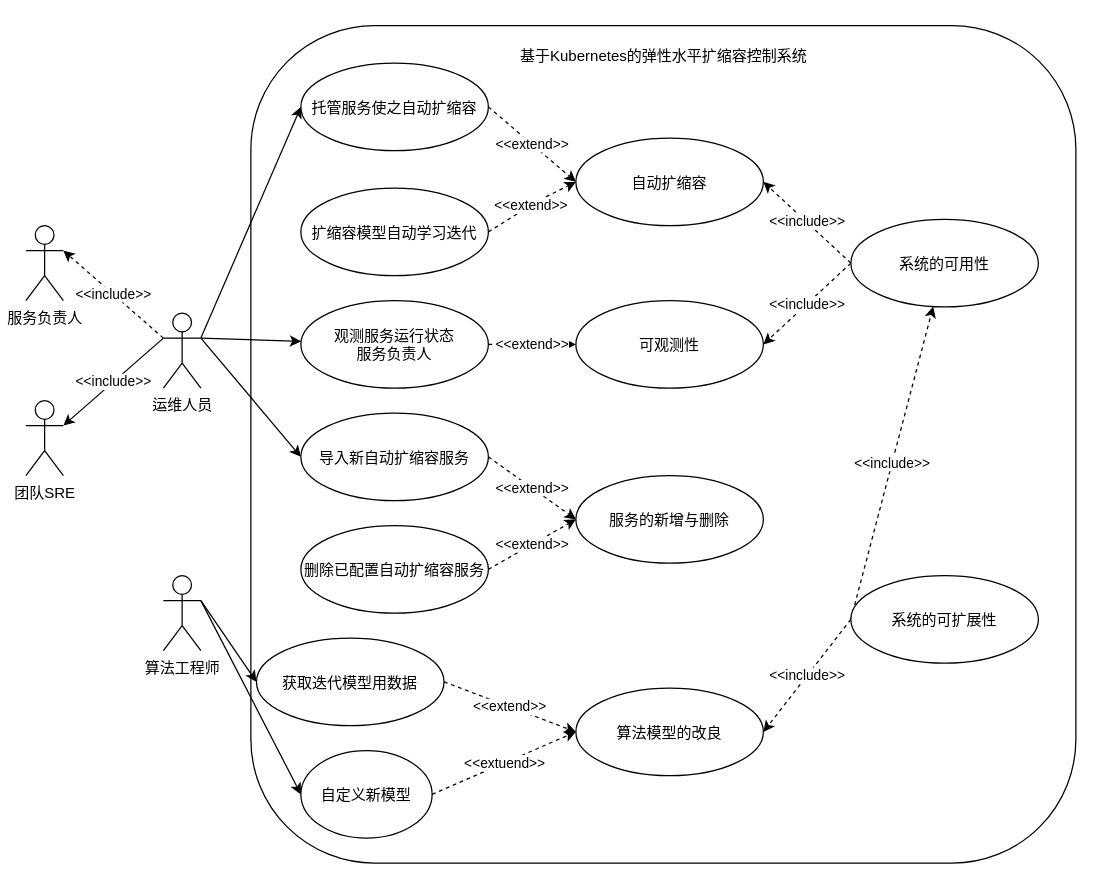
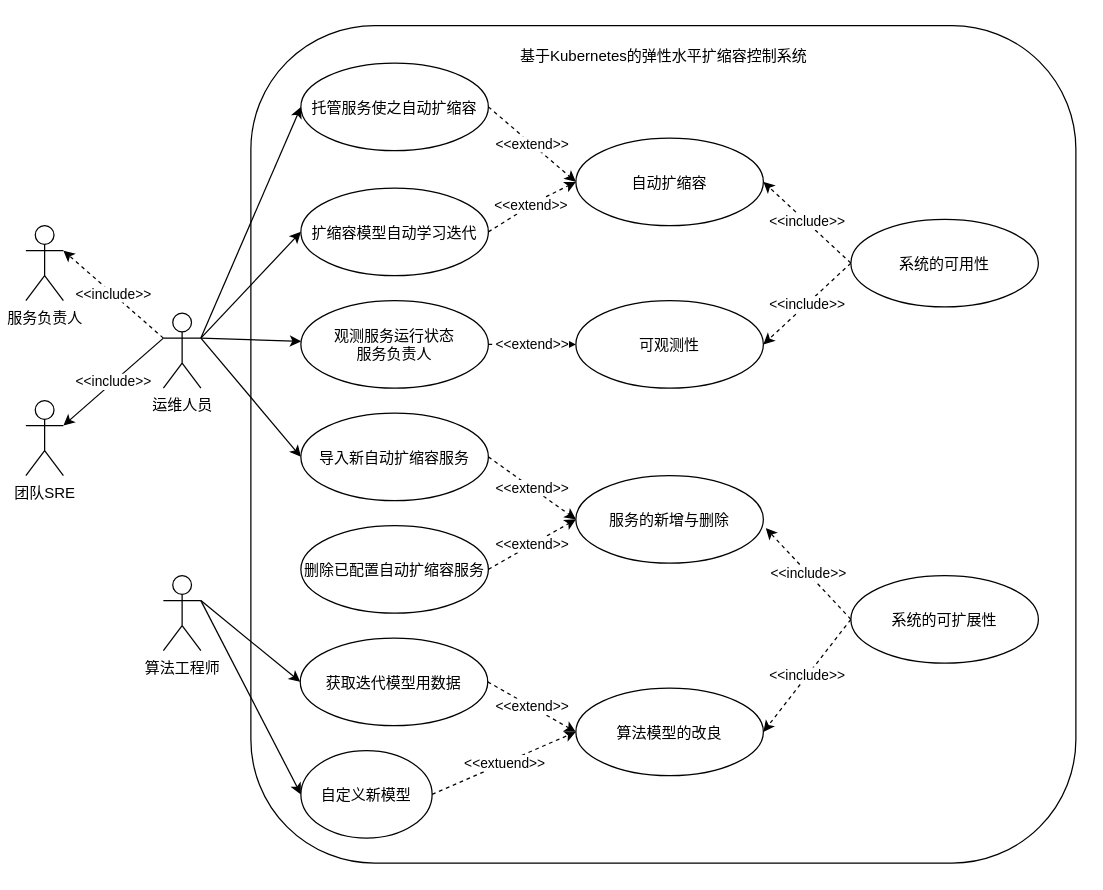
none -> (249, 287)
(892, 461) -> (811, 577)
(350, 682) -> (394, 682)
